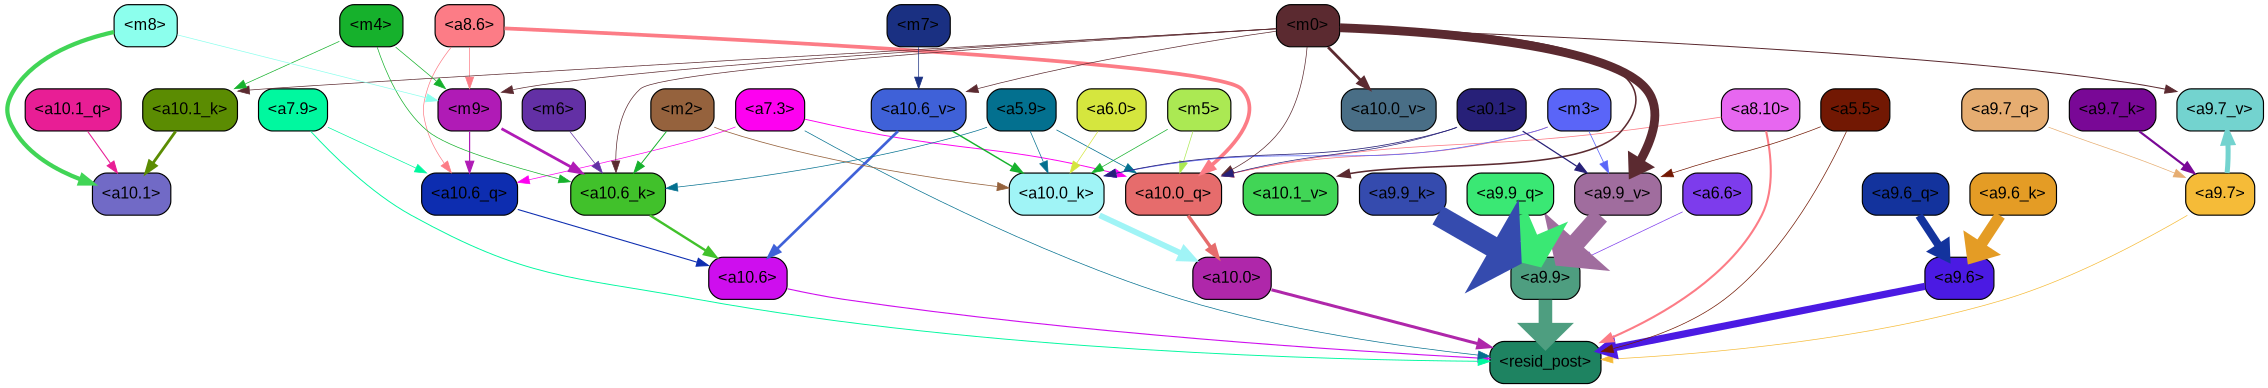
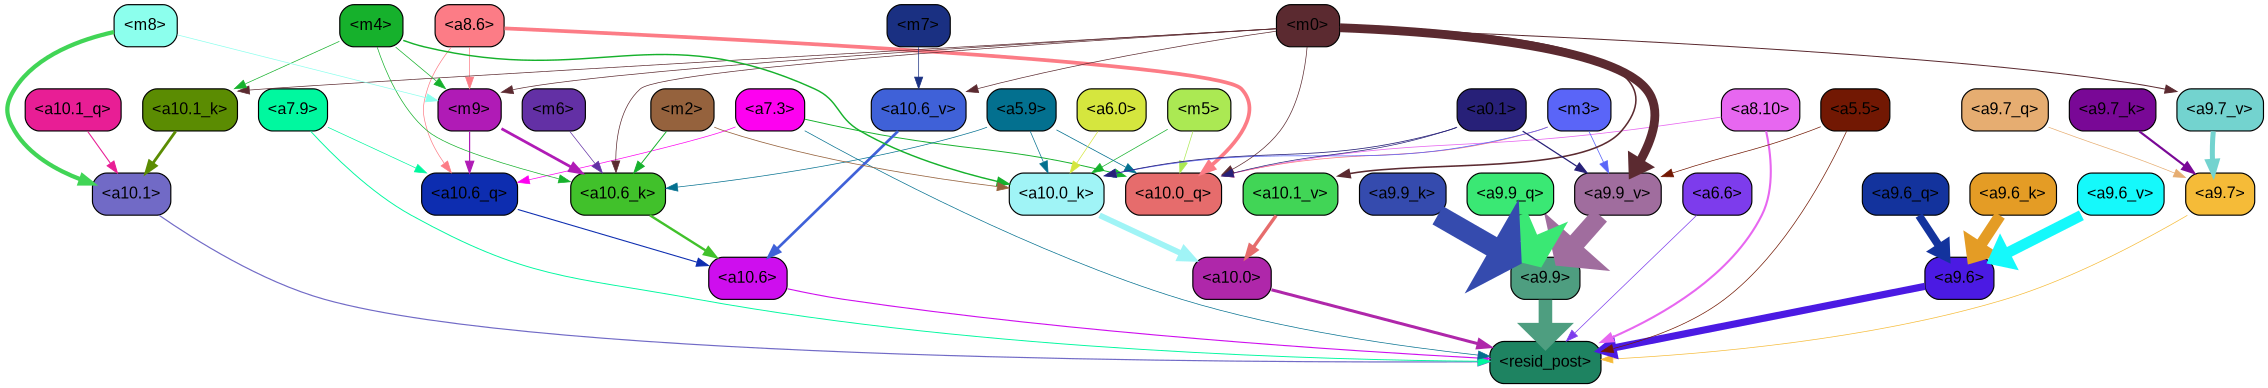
(1389, 110) -> none
(1551, 138) -> (1551, 138)
(959, 146) -> (959, 146)
(982, 149) -> (684, 56)
(2228, 158) -> (2212, 146)
none -> (2121, 194)
(1199, 231) -> (1265, 231)
(1637, 234) -> (1636, 274)
(1729, 260) -> (1729, 260)
none -> (806, 350)
